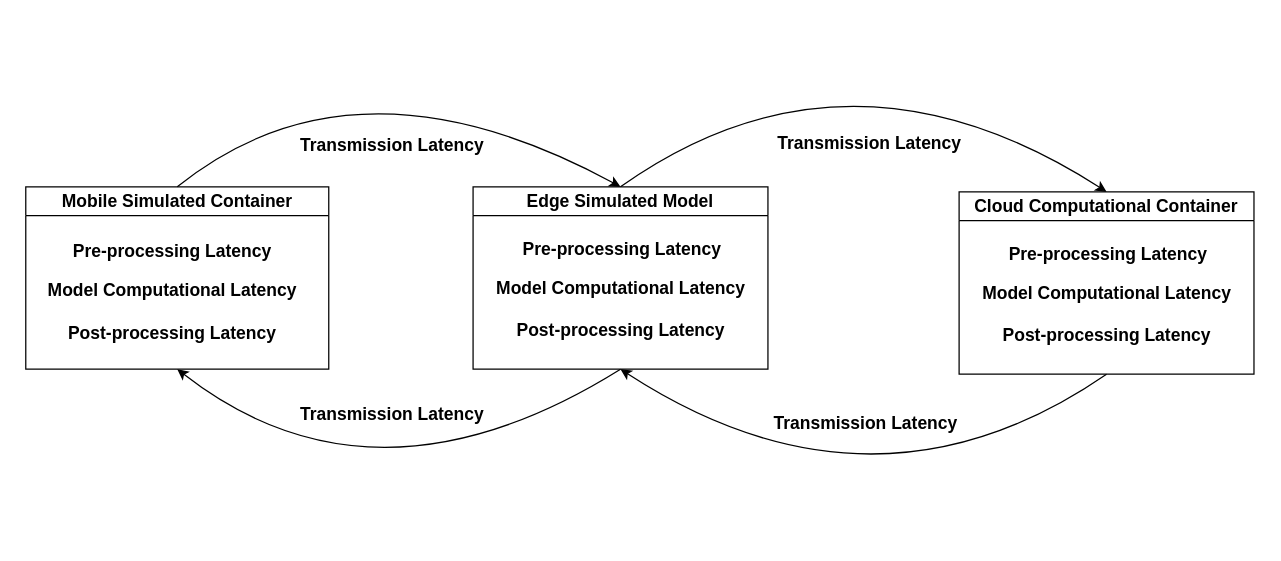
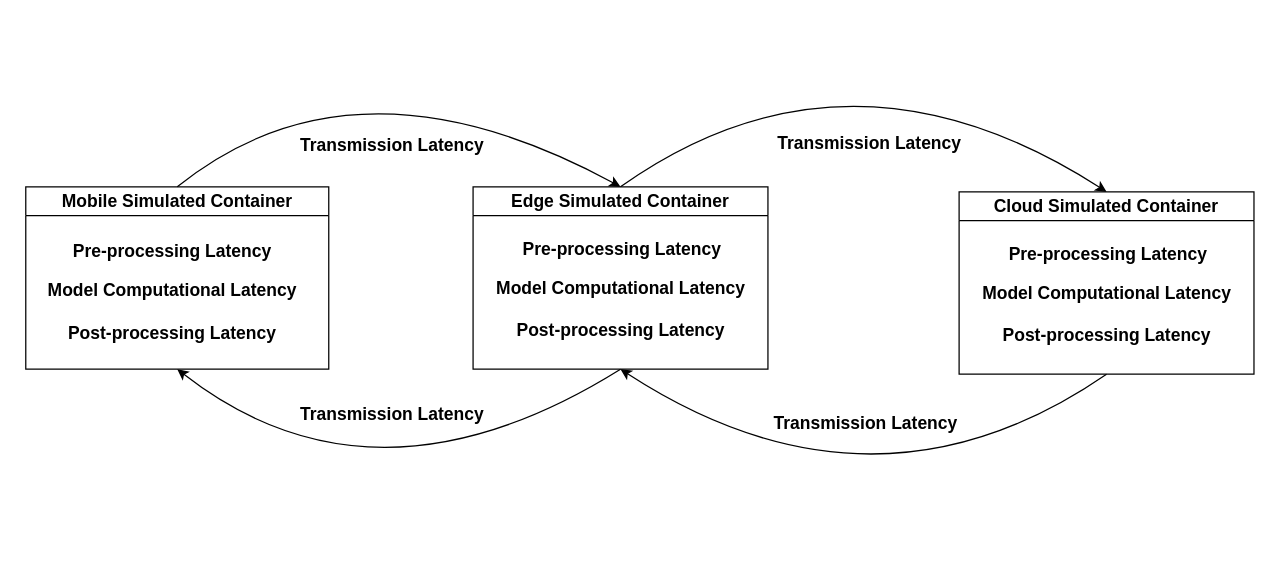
(621, 202) -> (621, 202)
(1107, 207) -> (1107, 207)
